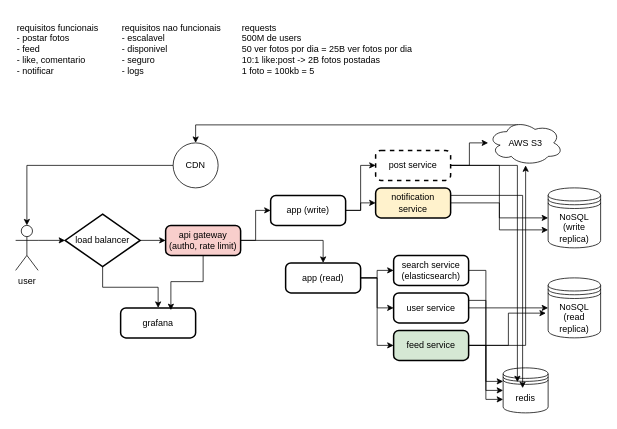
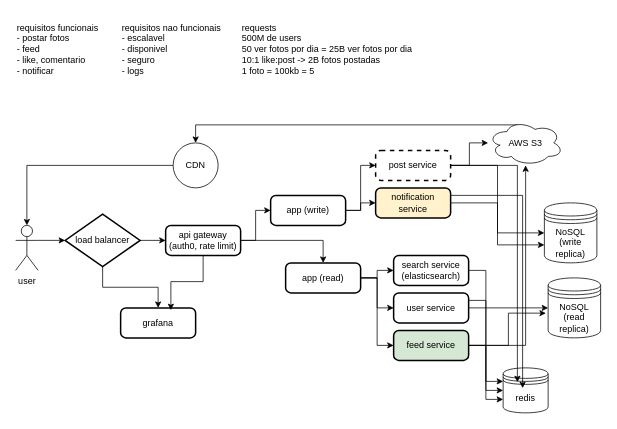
(574, 218) -> (570, 233)
(203, 240) -> (203, 240)
